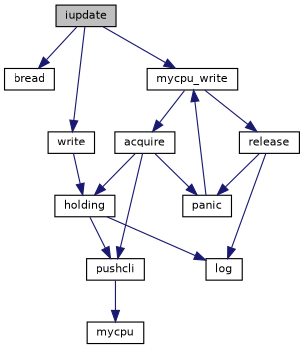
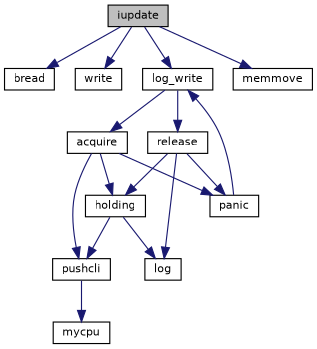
(192, 79) -> (178, 79)
none -> (273, 79)
(77, 169) -> (147, 174)
